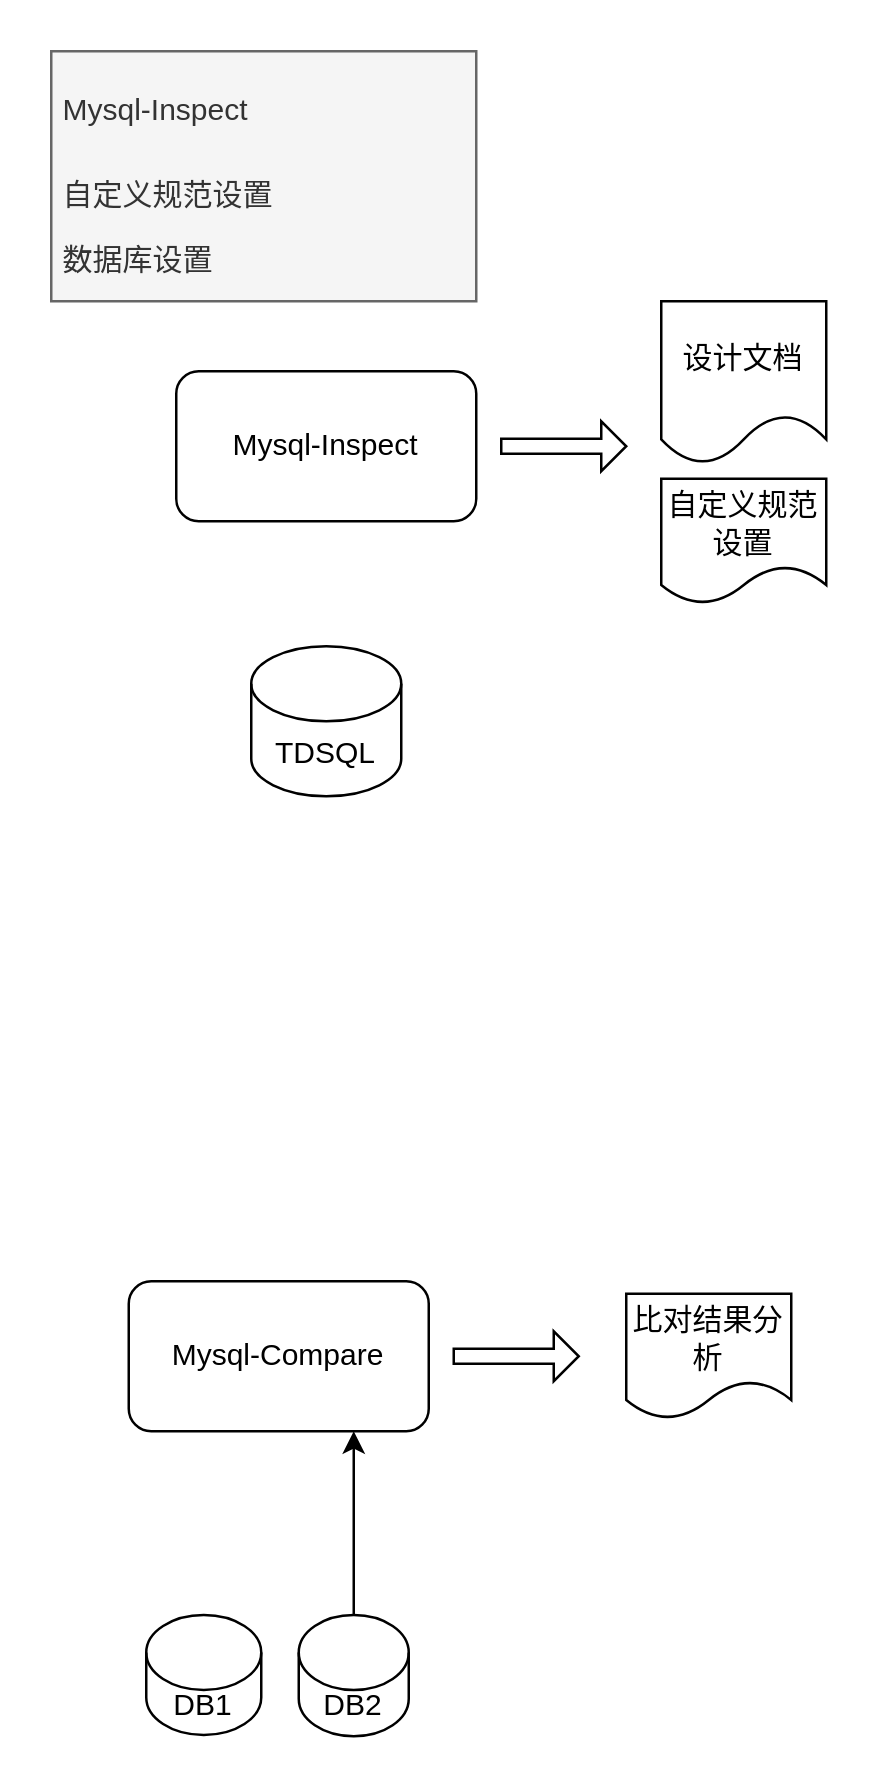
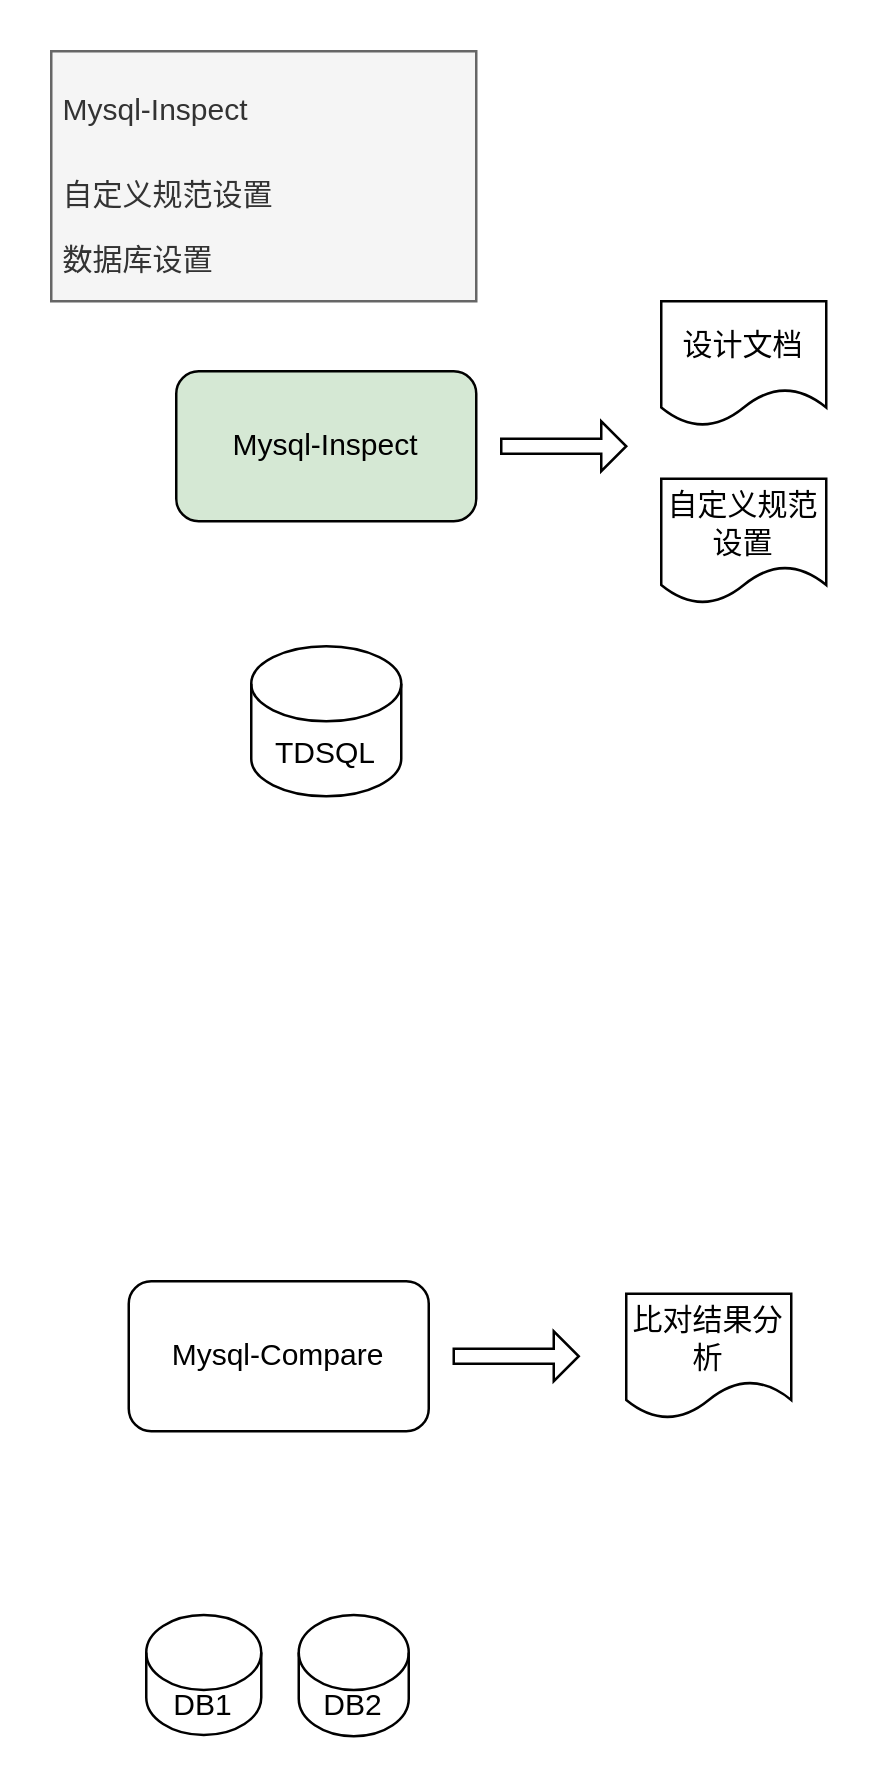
(744, 383) -> (744, 364)
(326, 446) -> (326, 446)
(354, 1532) -> none
